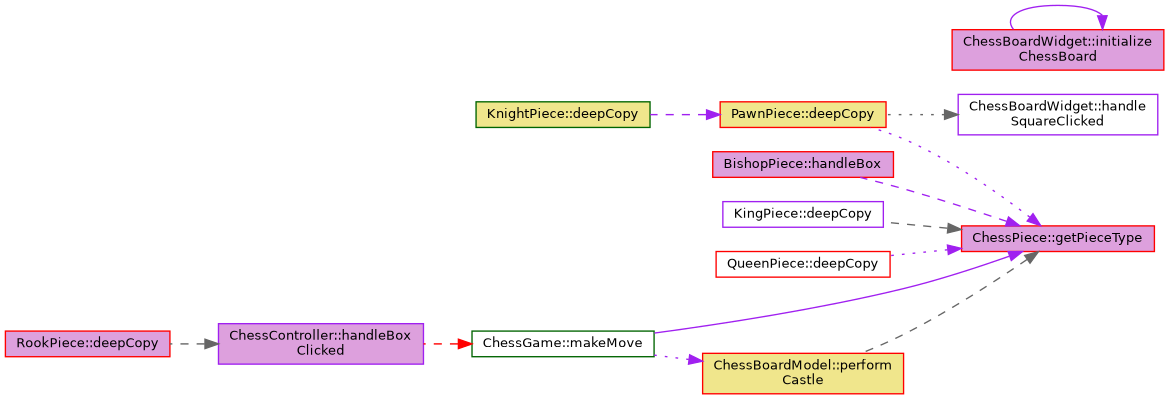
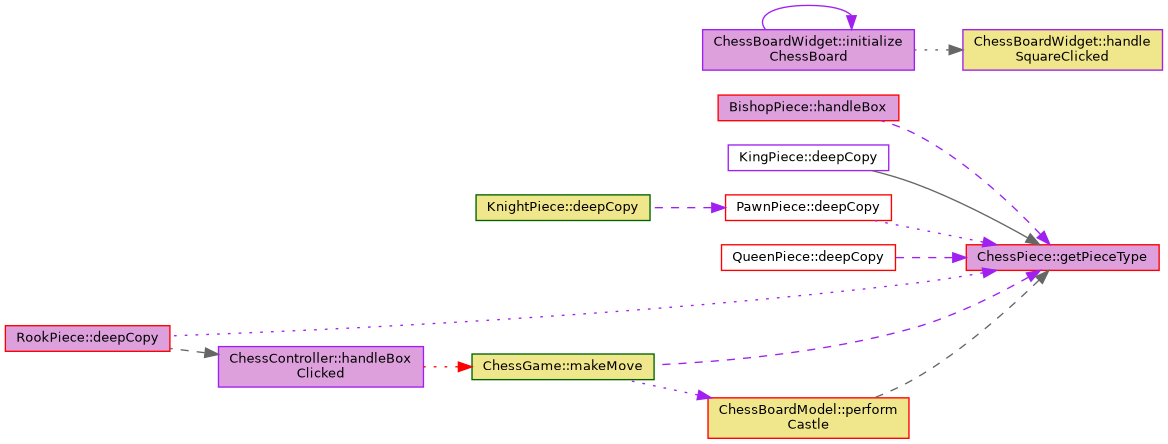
(1058, 50) -> (808, 50)
(803, 115) -> (808, 208)
(915, 115) -> (932, 50)
(1058, 115) -> (1063, 50)
(915, 225) -> (952, 199)
(919, 253) -> (924, 258)
(834, 304) -> (847, 343)
none -> (577, 314)
(441, 344) -> (441, 367)
(563, 344) -> (563, 367)
